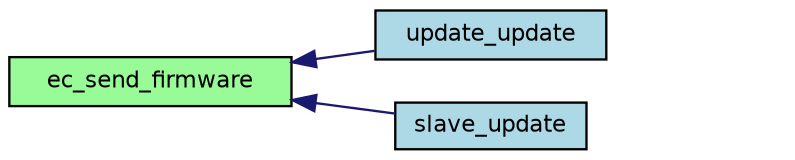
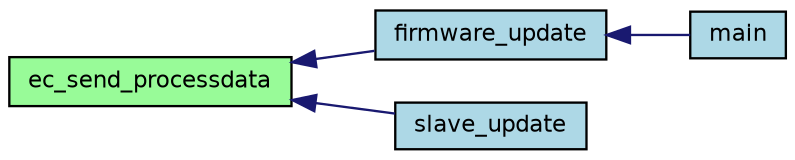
(491, 35) -> (491, 35)
none -> (738, 35)
(150, 82) -> (150, 82)
